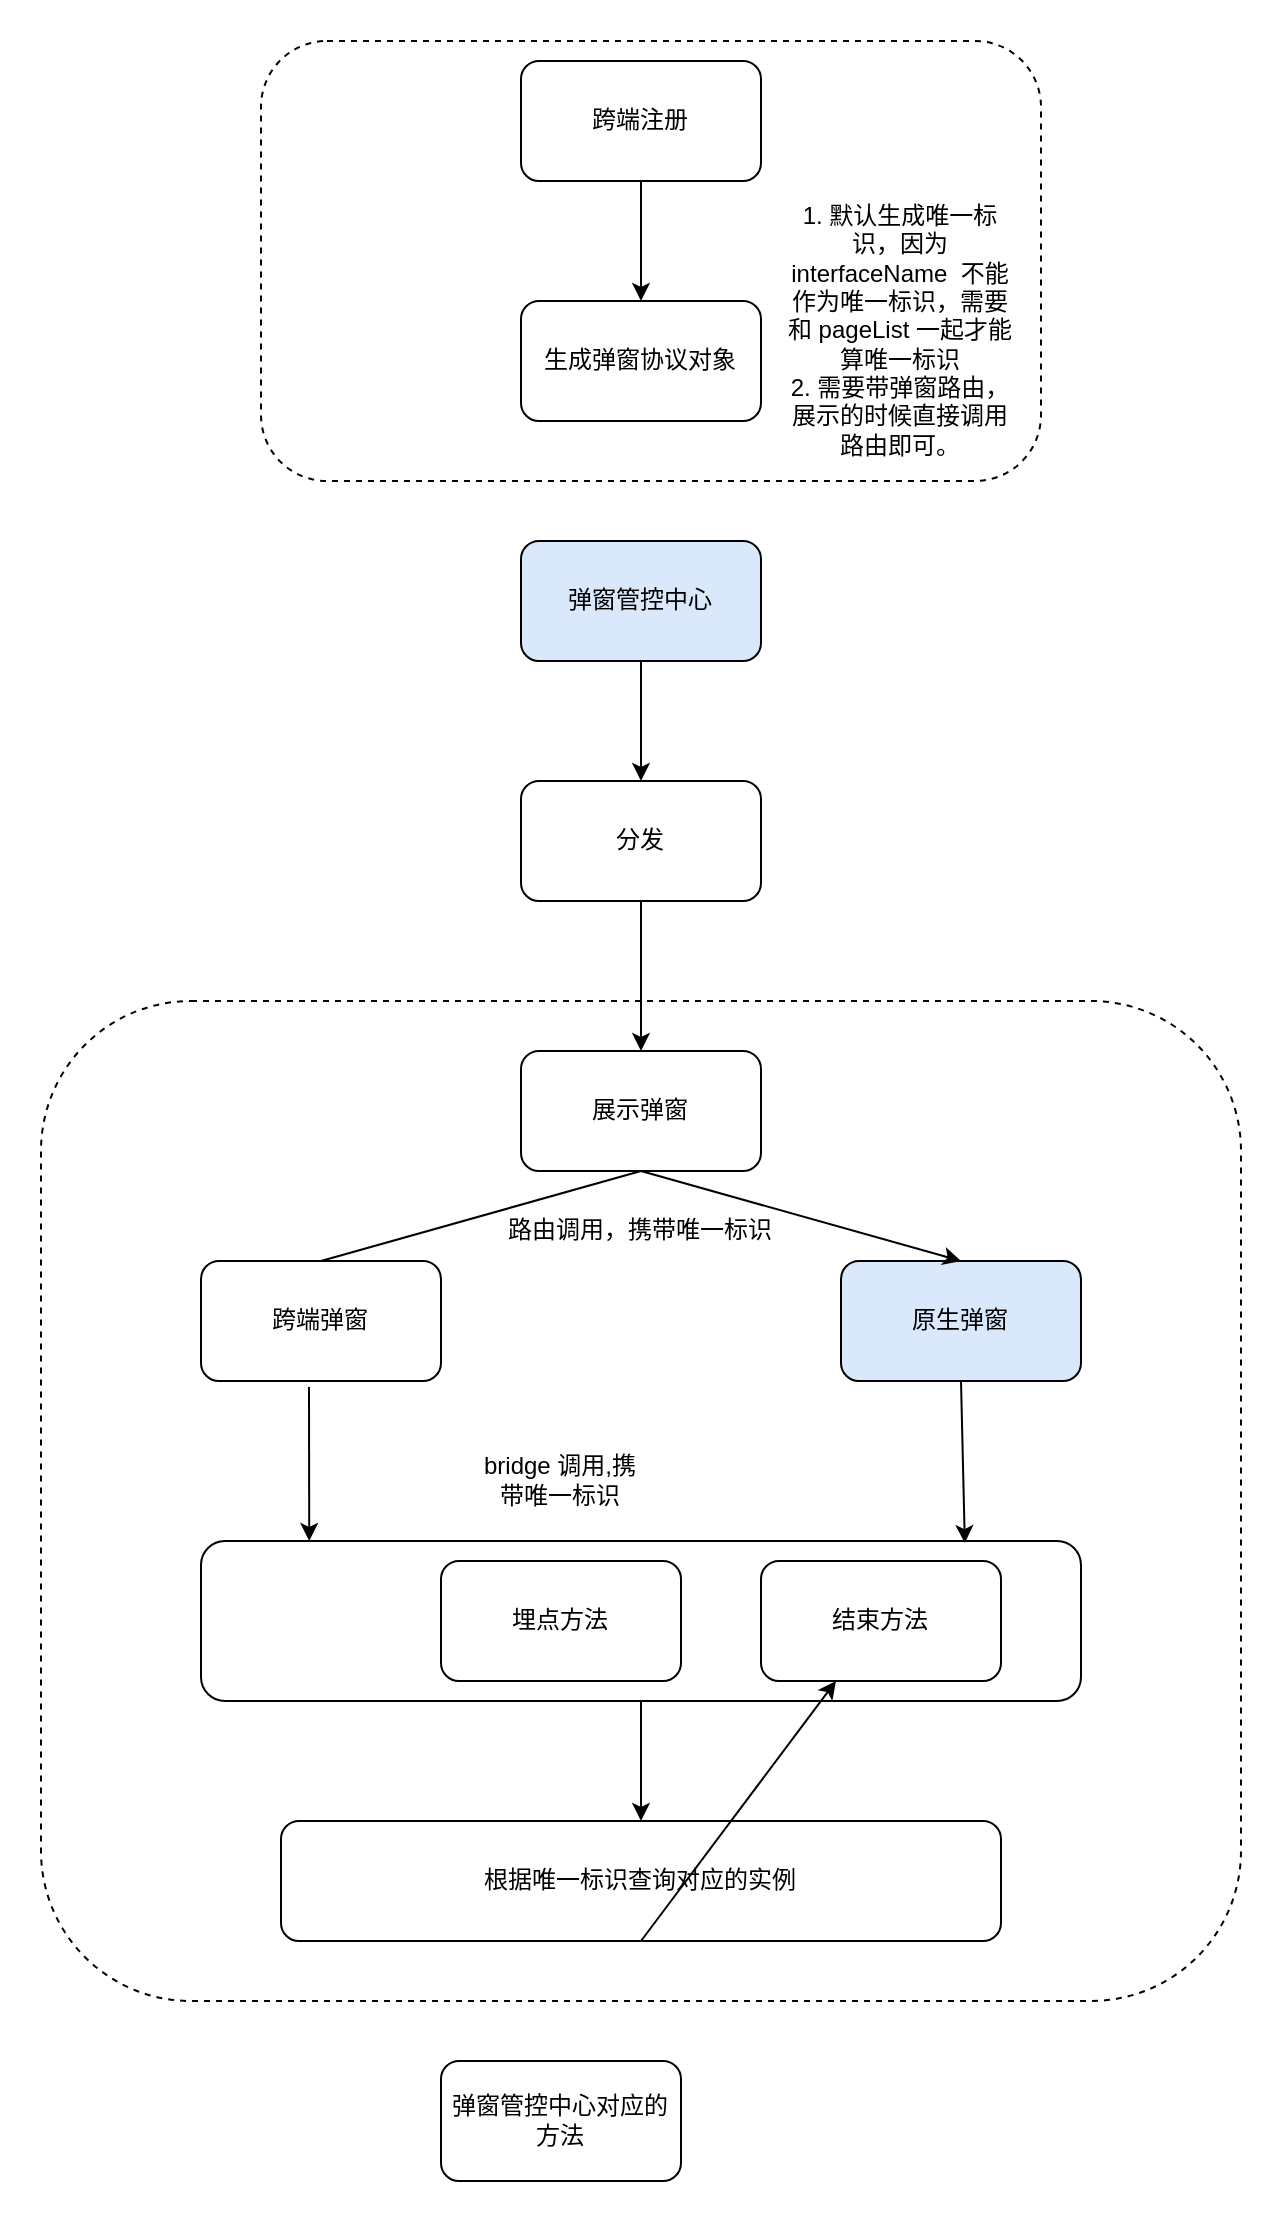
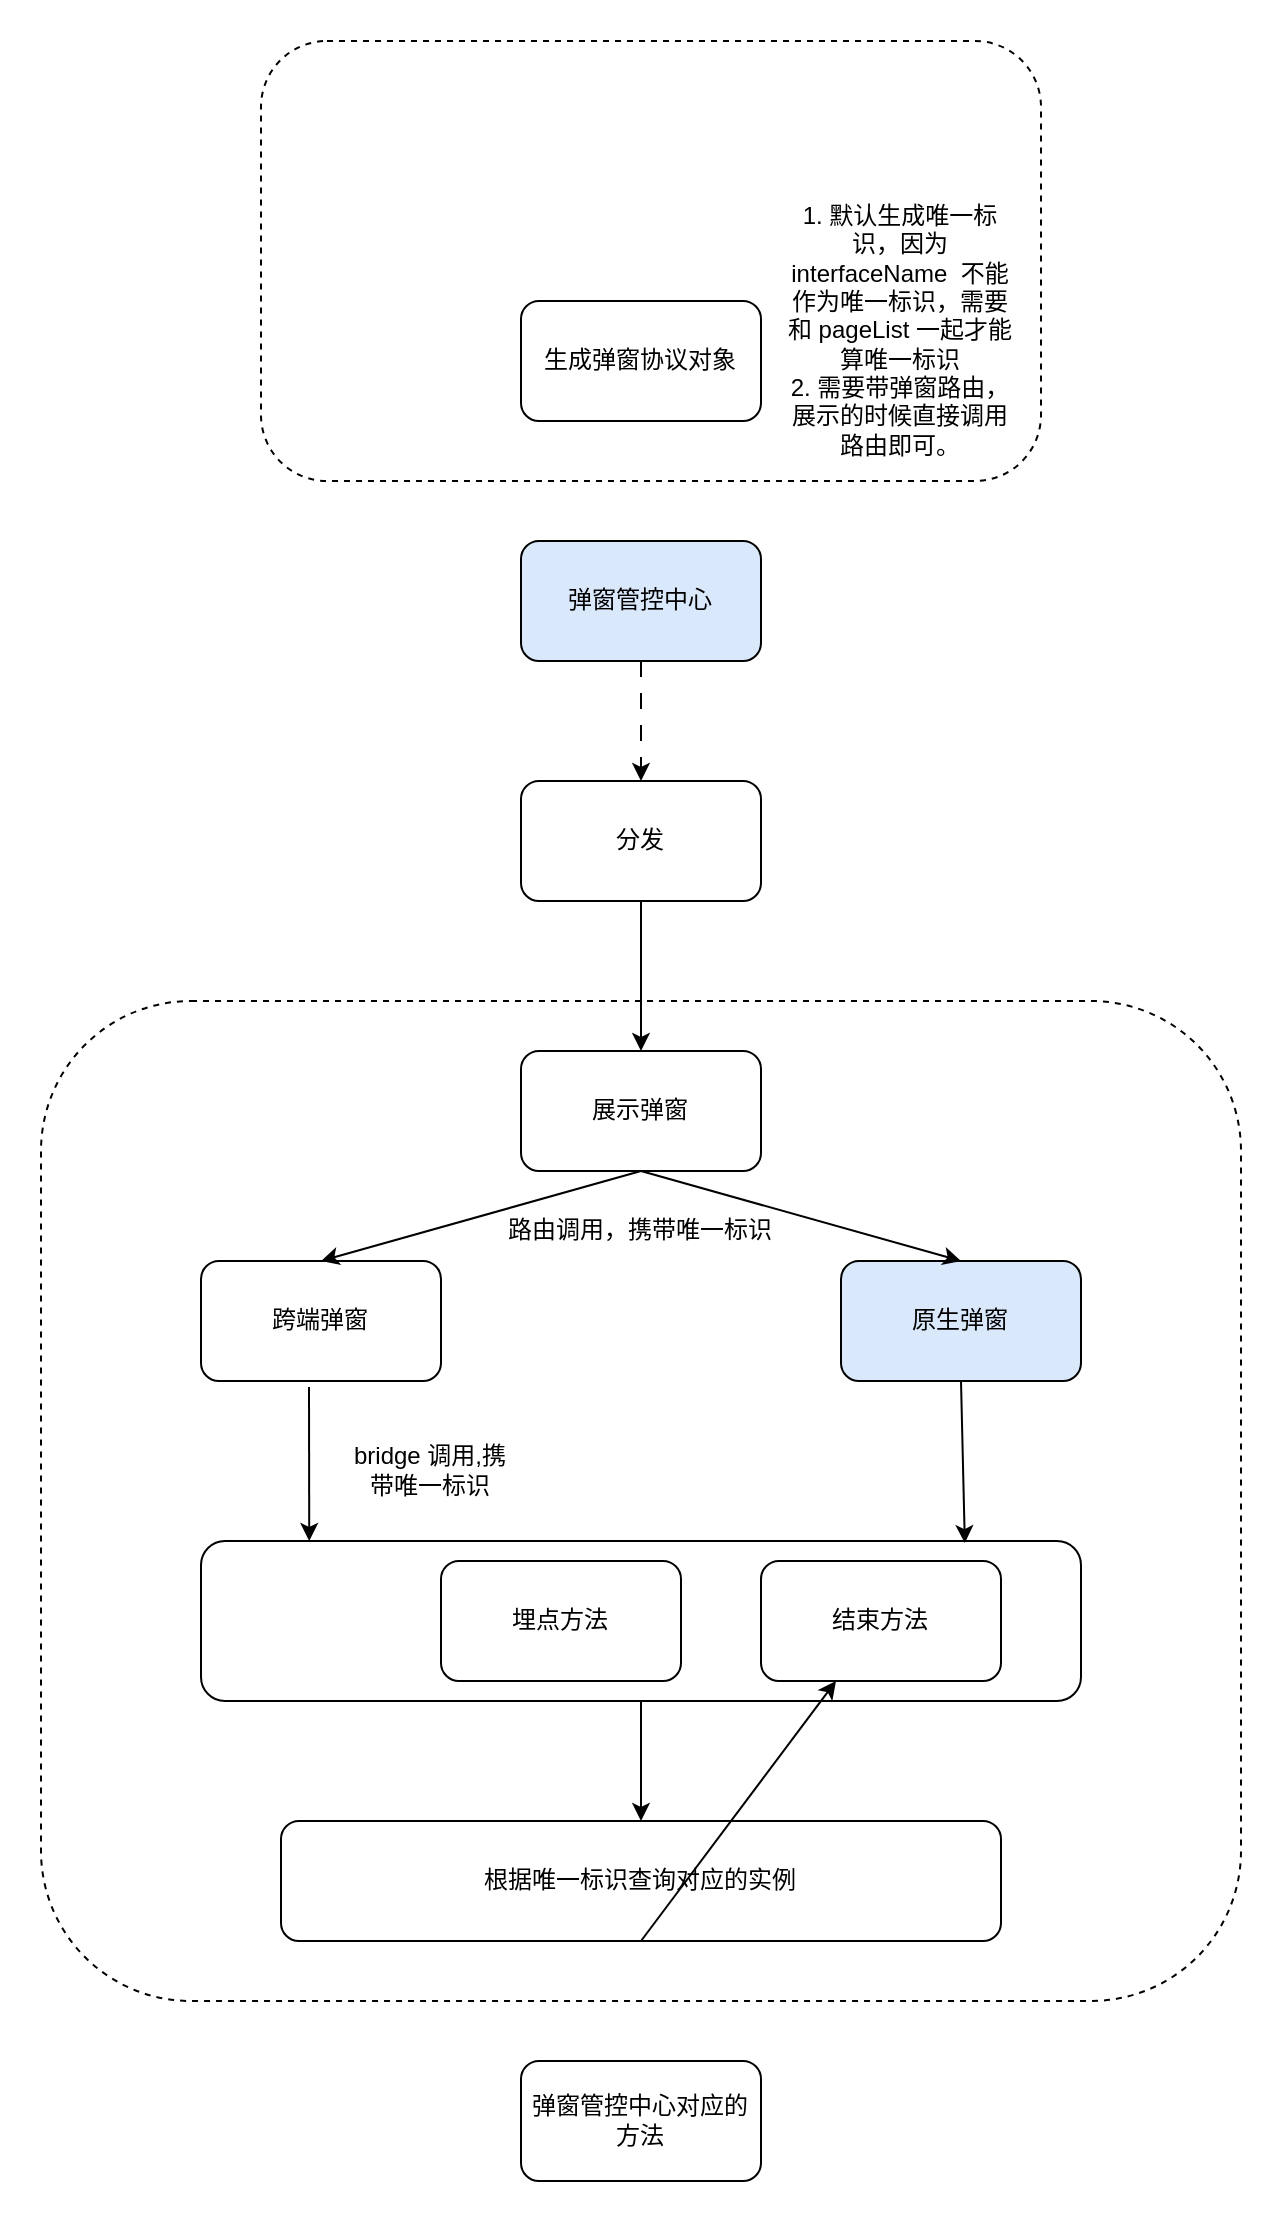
(641, 121) -> none
(641, 234) -> none
(641, 684) -> (641, 684)
(330, 1259) -> (335, 1257)
(561, 1481) -> (431, 1471)
(561, 2121) -> (641, 2121)
